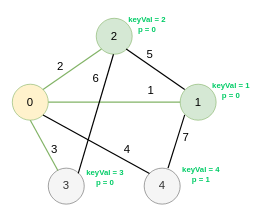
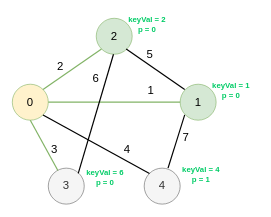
(105, 177) -> (105, 177)
